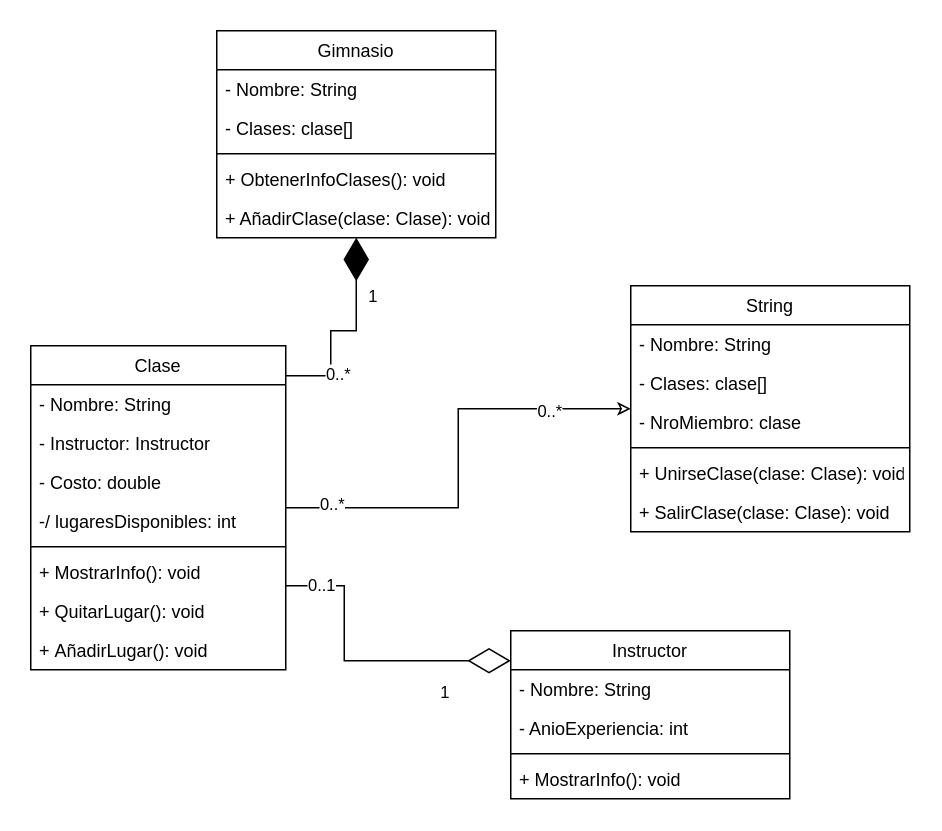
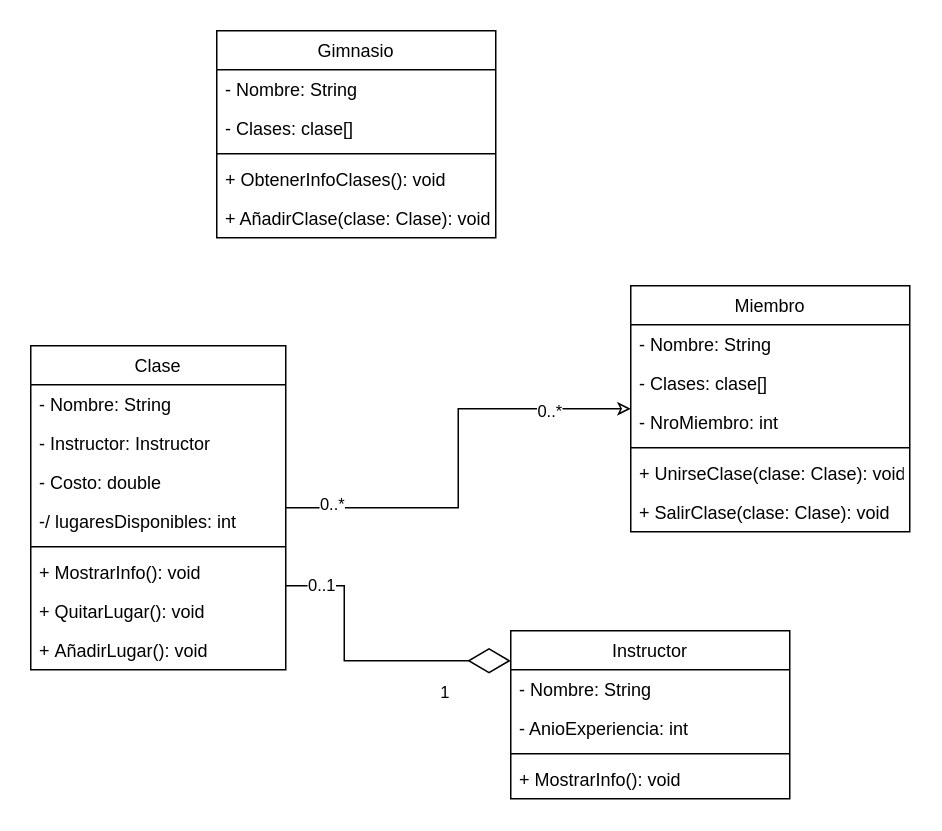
(770, 306) -> (770, 306)
(331, 338) -> none
(723, 423) -> (713, 423)
